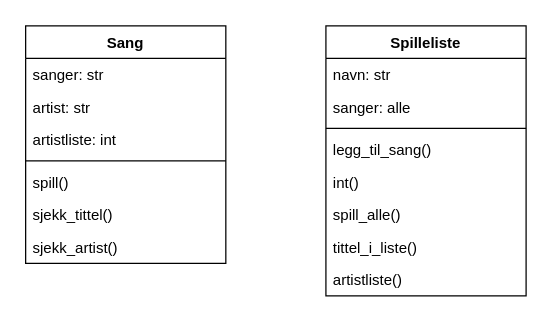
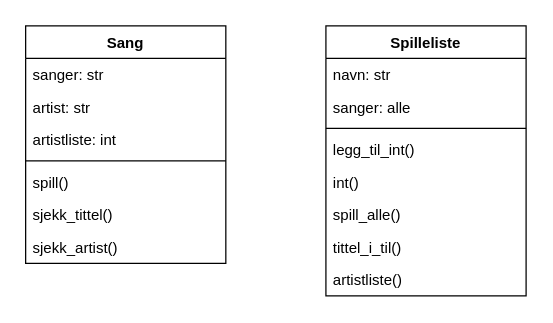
(390, 151) -> (384, 151)
(391, 248) -> (382, 248)
